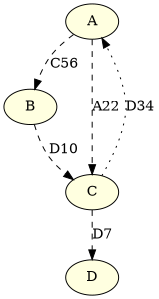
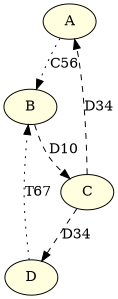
(52, 54) -> (49, 59)
(92, 102) -> none
(126, 112) -> (84, 111)
none -> (24, 197)
(102, 235) -> (76, 235)
